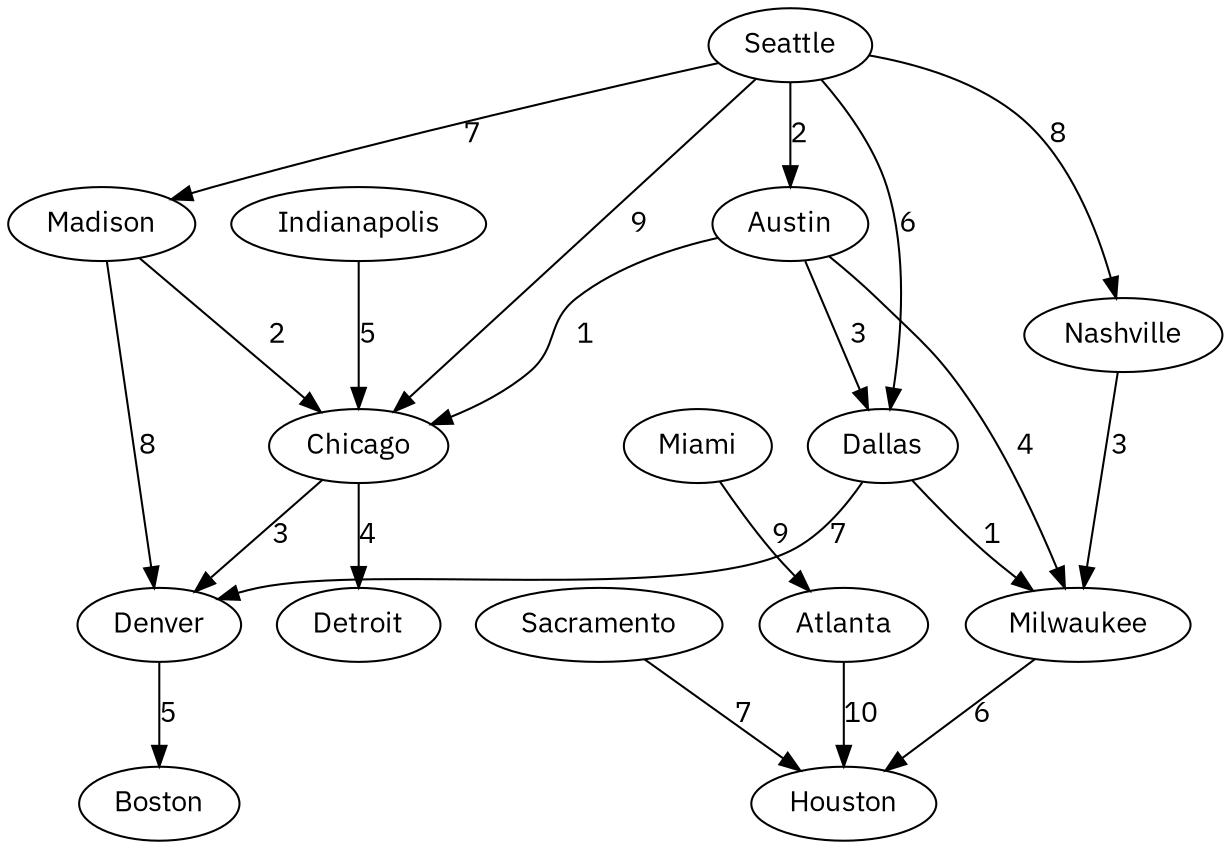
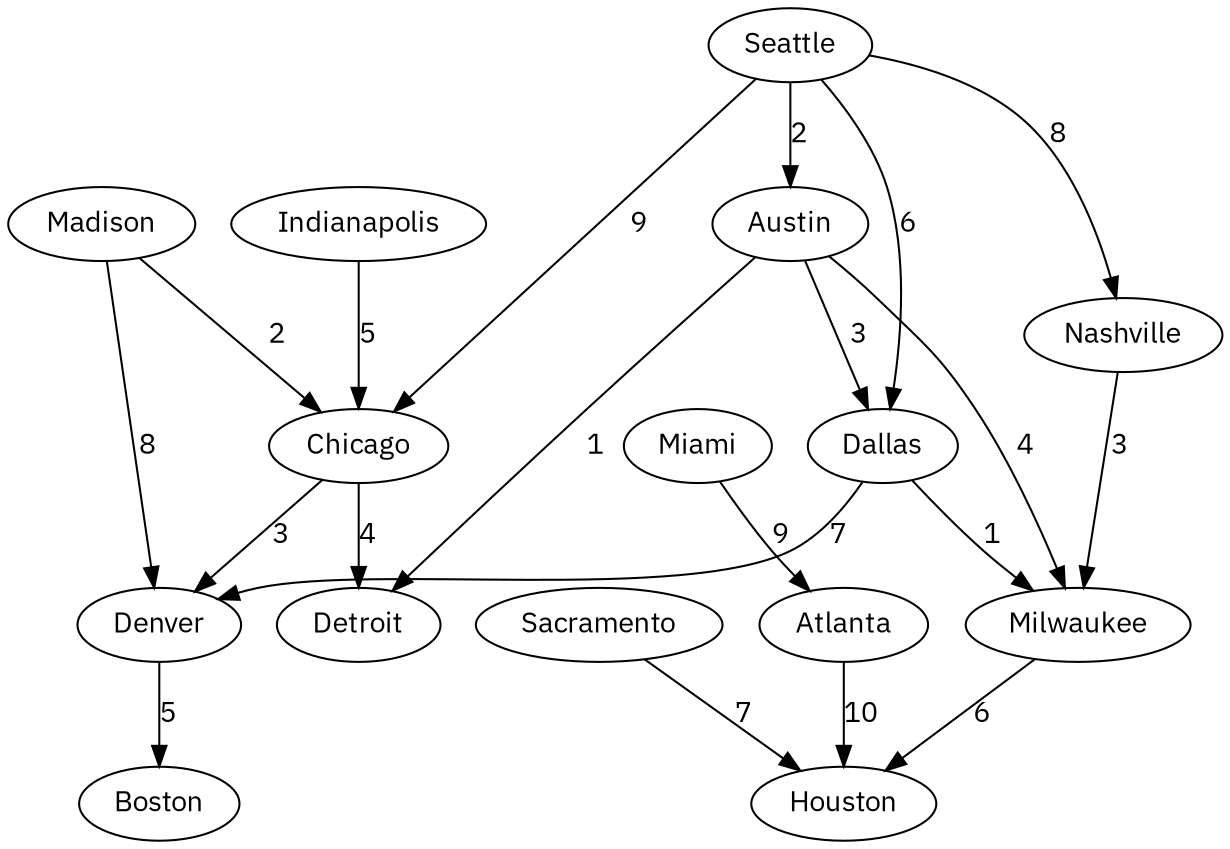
(454, 125) -> none
(567, 307) -> (580, 415)
